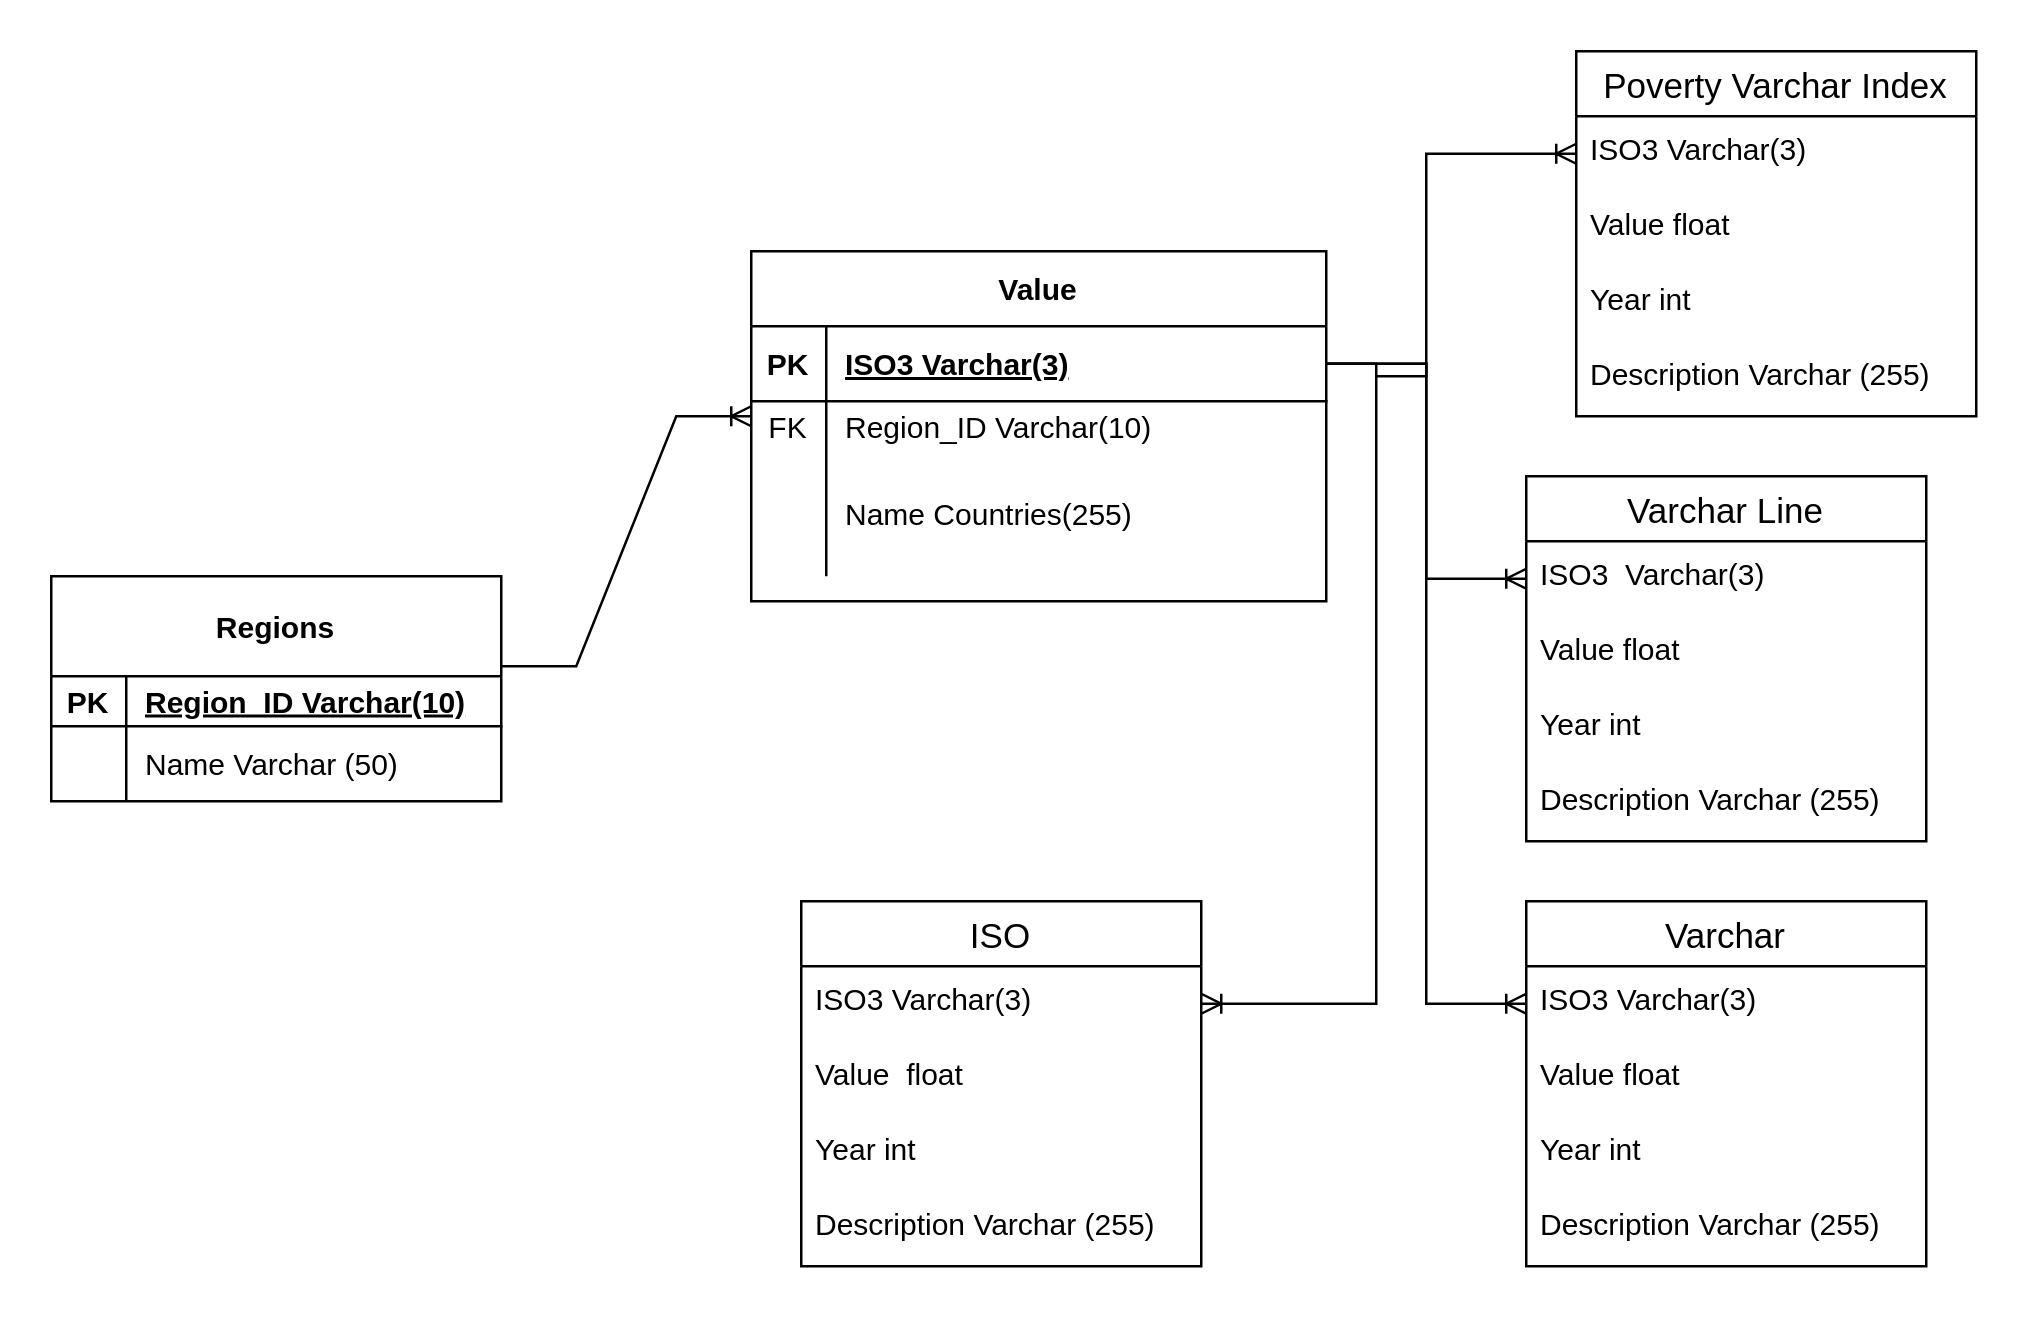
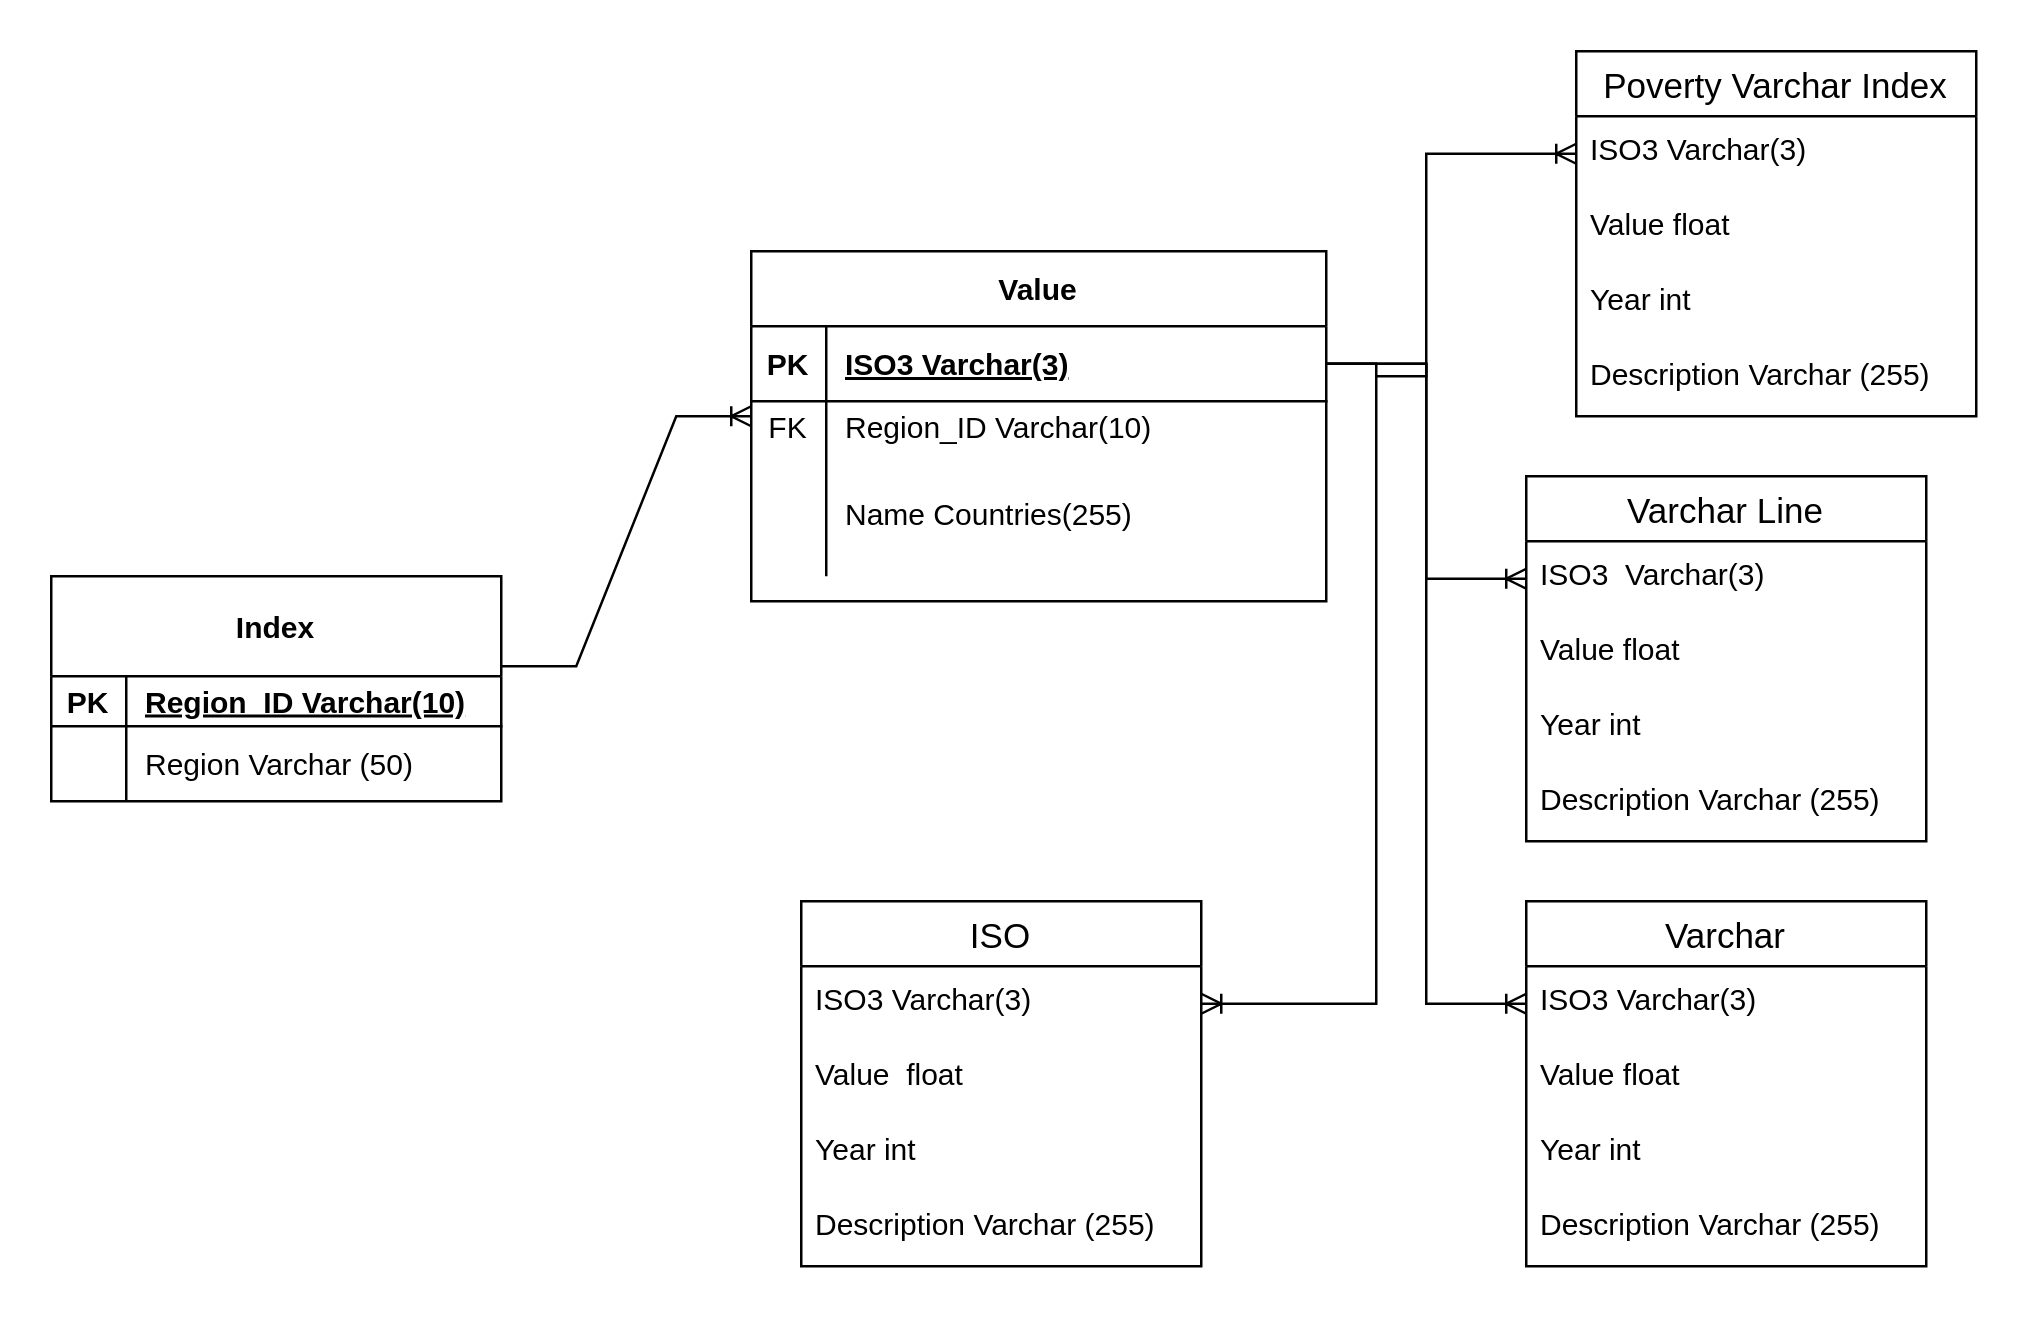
(275, 628) -> (275, 628)
(280, 765) -> (293, 765)
